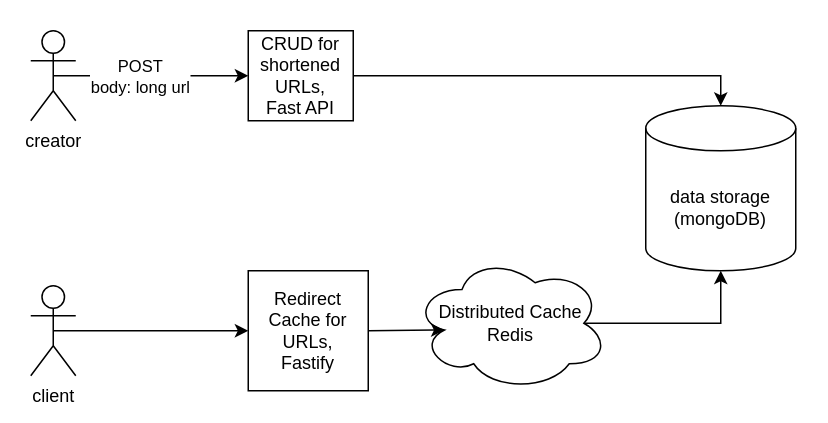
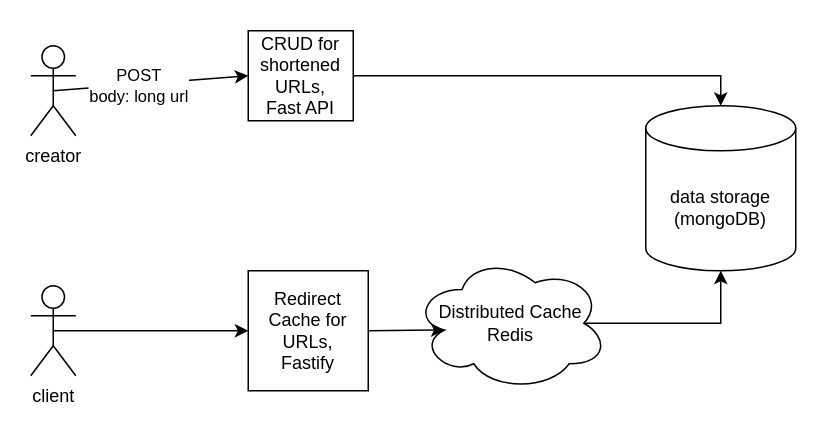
(53, 76) -> (53, 91)
